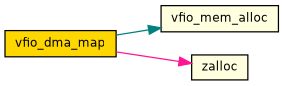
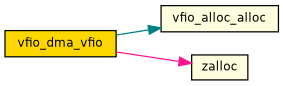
(220, 19) -> (220, 19)
(61, 44) -> (61, 44)
